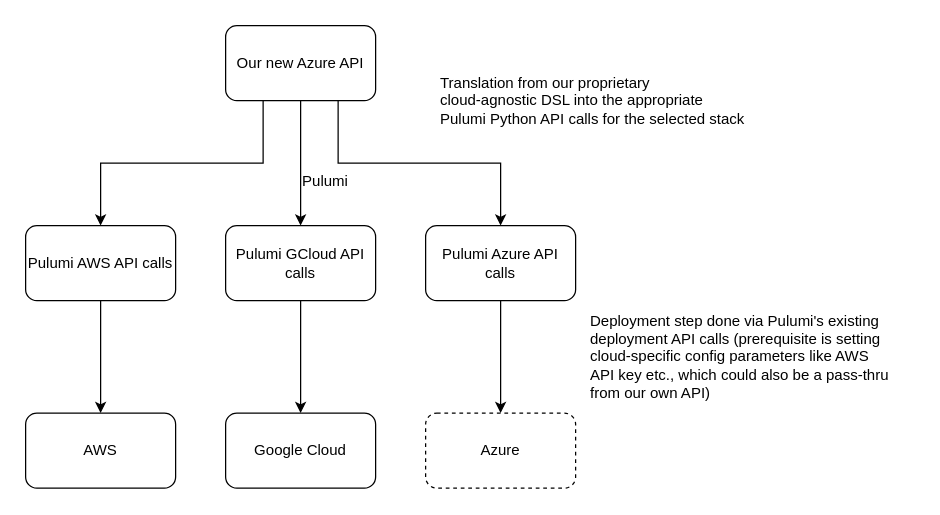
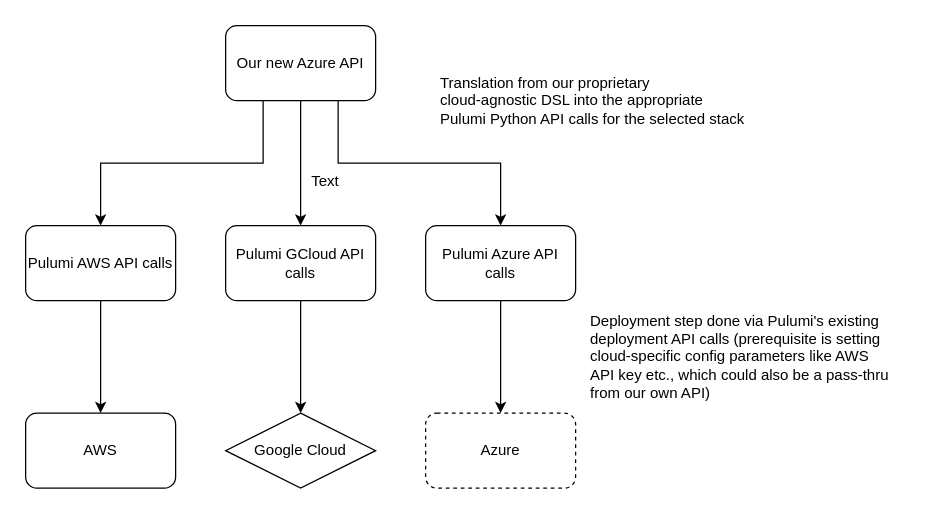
(326, 182) -> (326, 182)
(301, 451) -> (301, 451)
